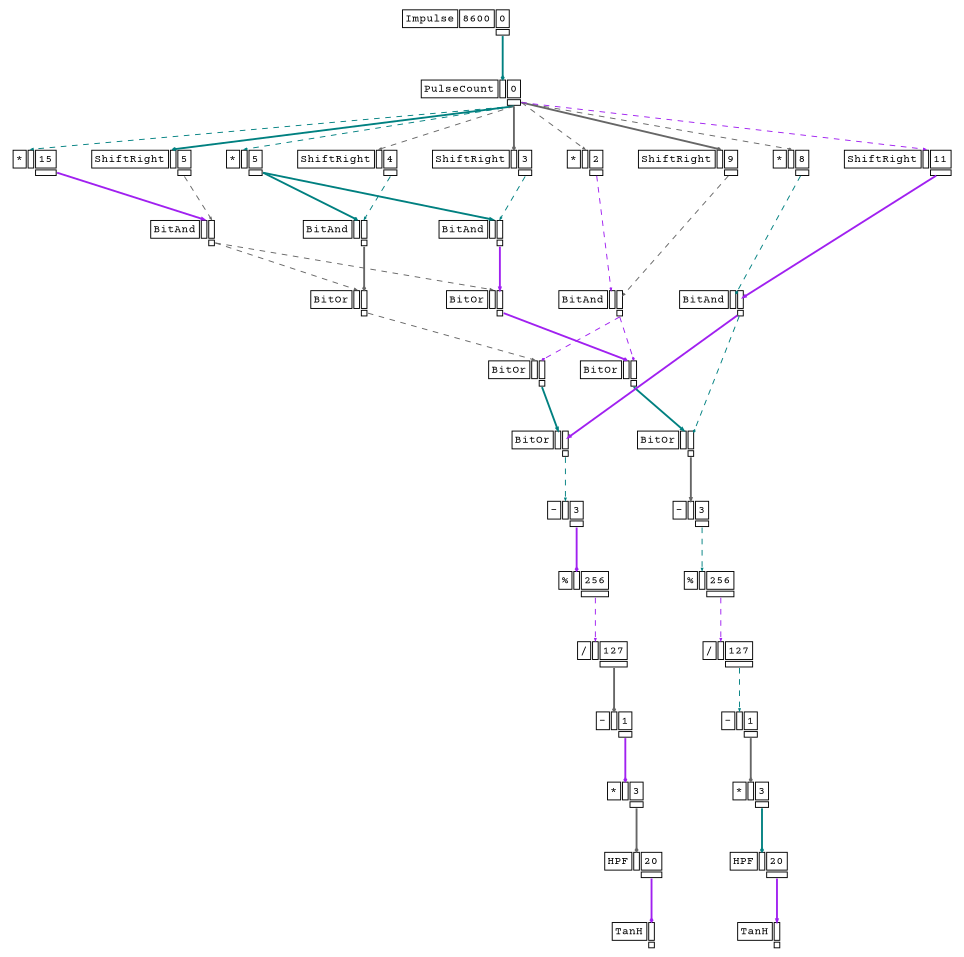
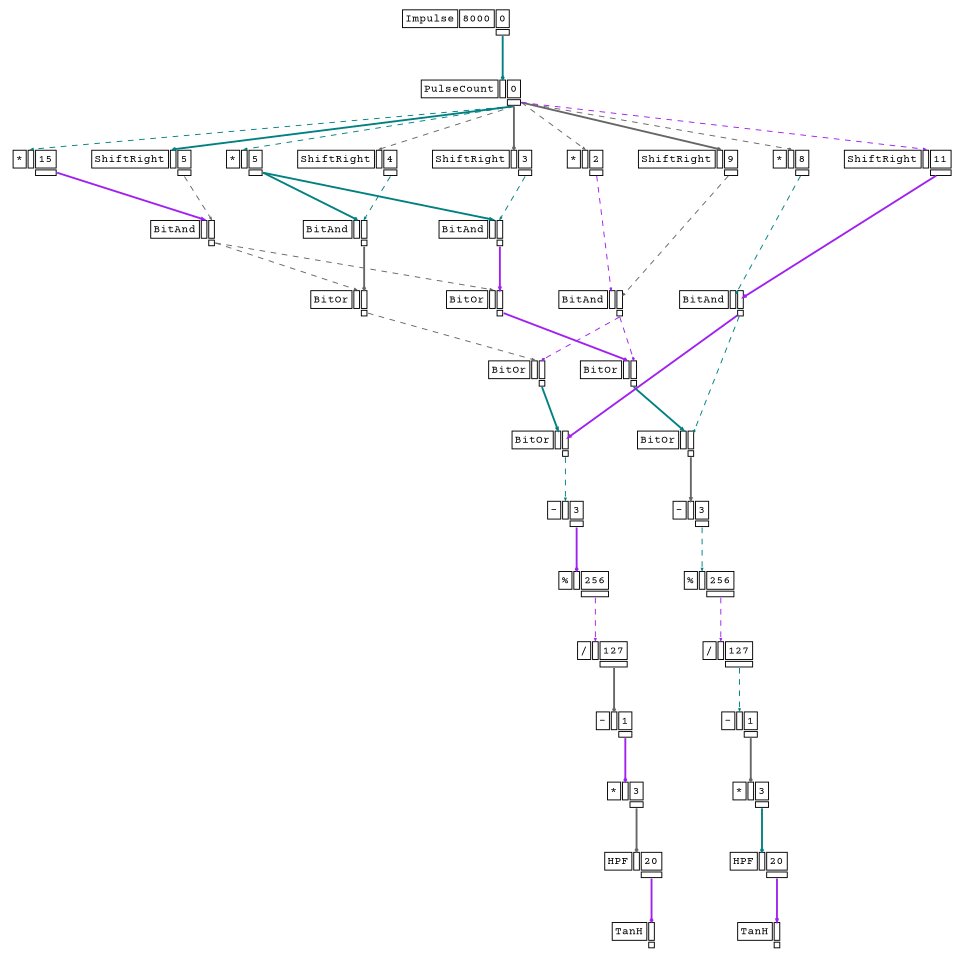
(477, 18) -> (477, 18)
